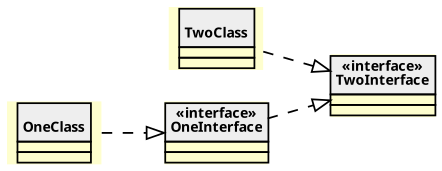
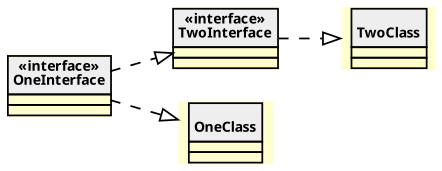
(288, 59) -> (300, 38)
(124, 133) -> (136, 107)
